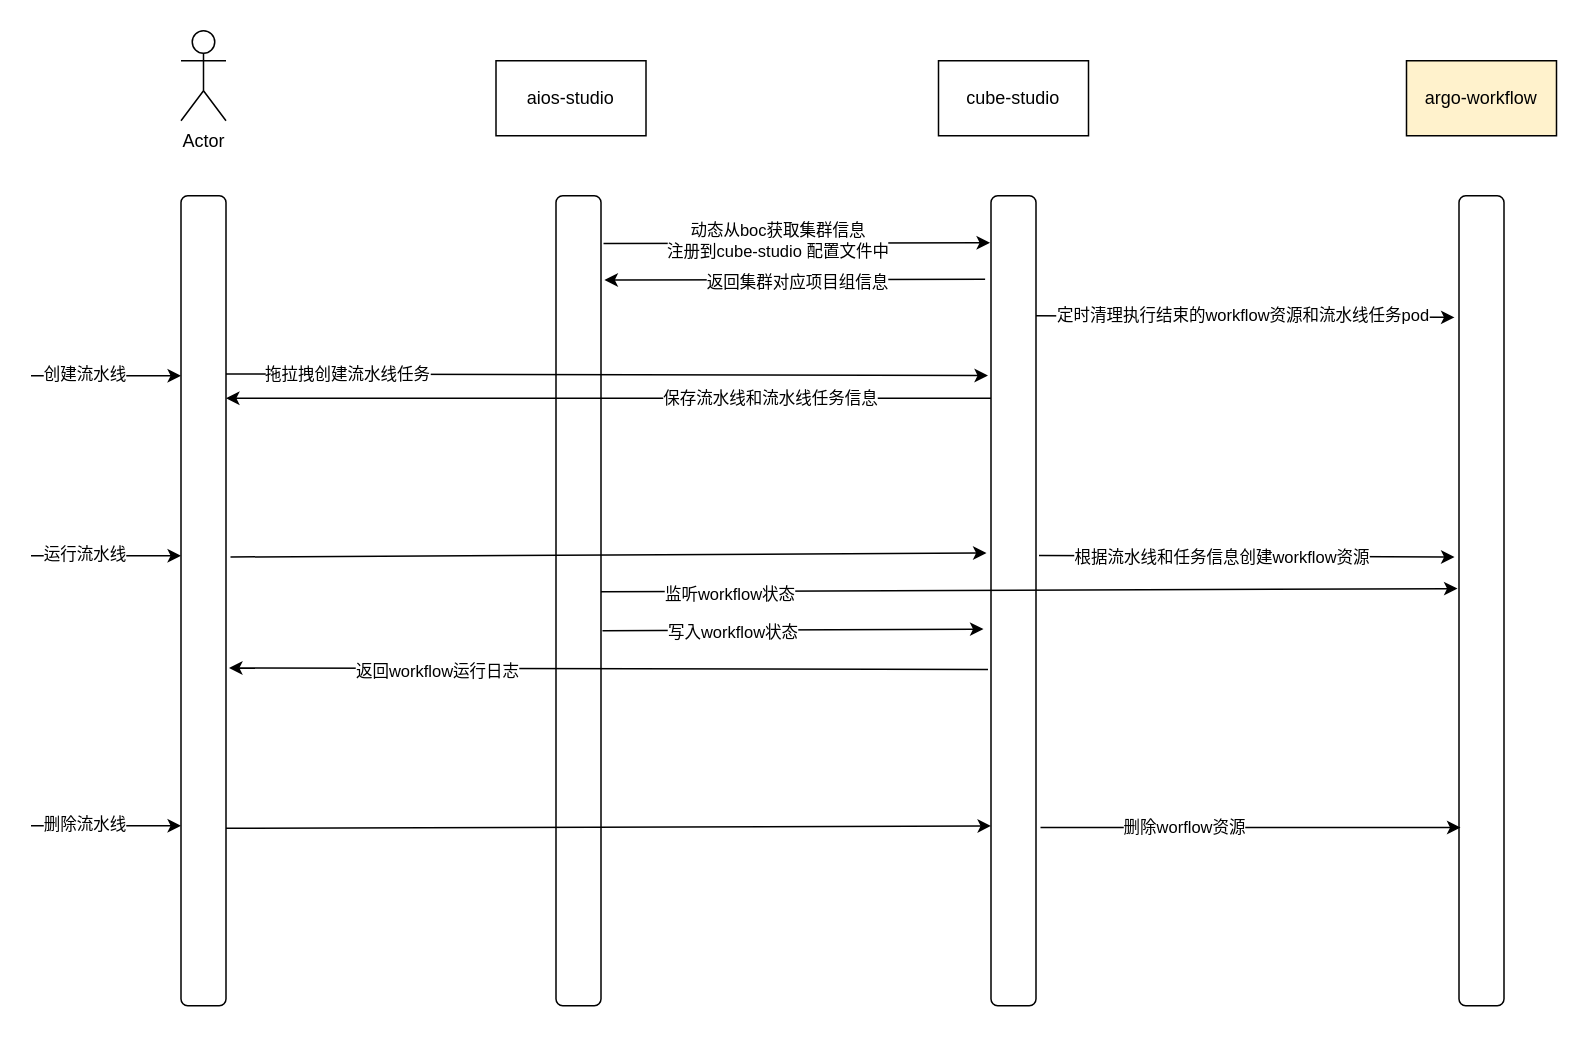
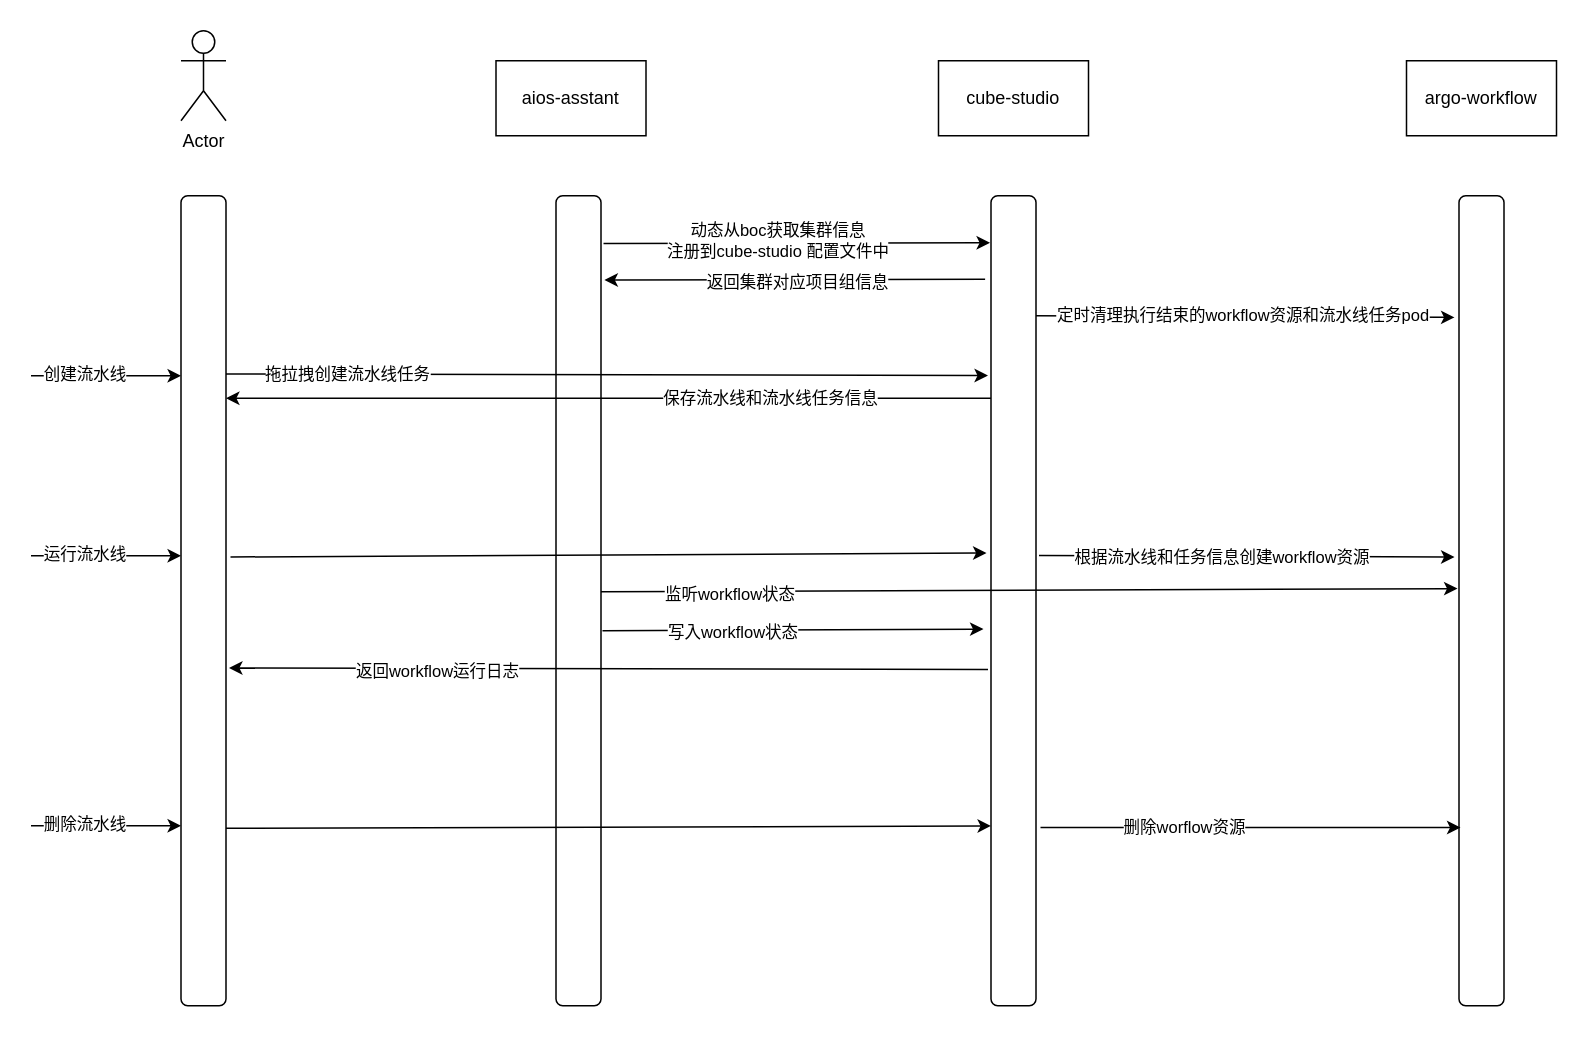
(571, 98) -> (571, 98)
(1481, 98) -> (1481, 98)
